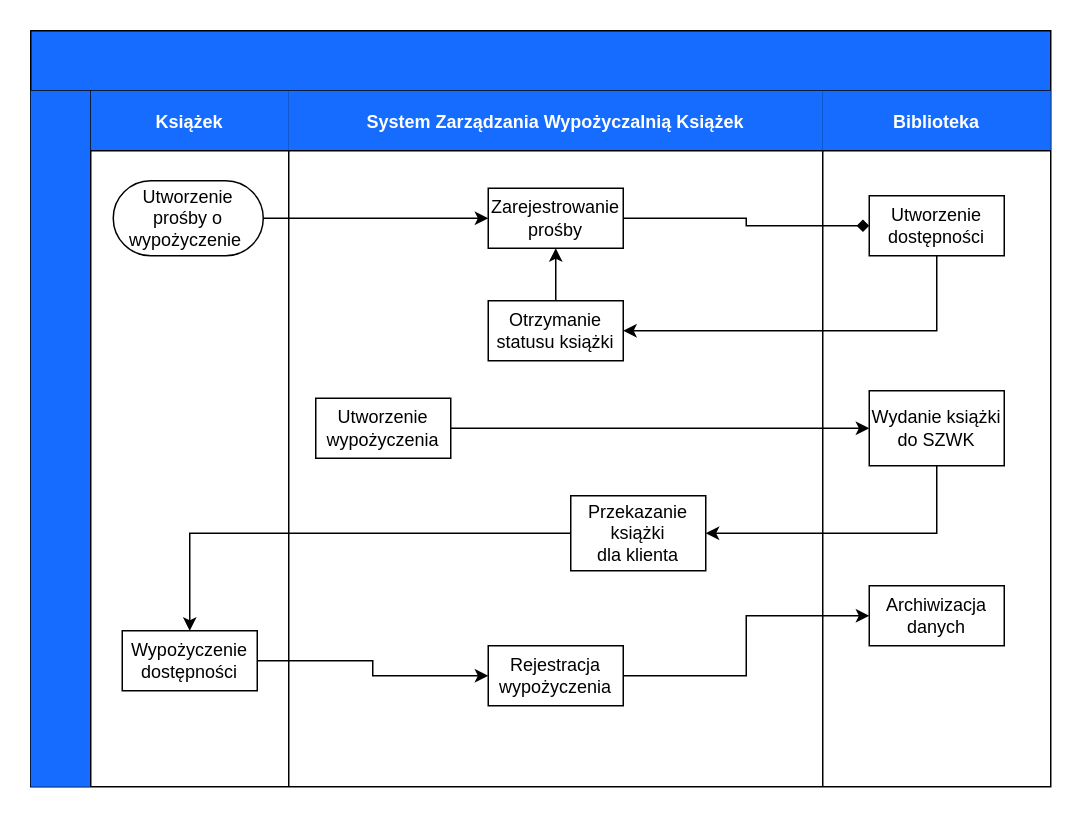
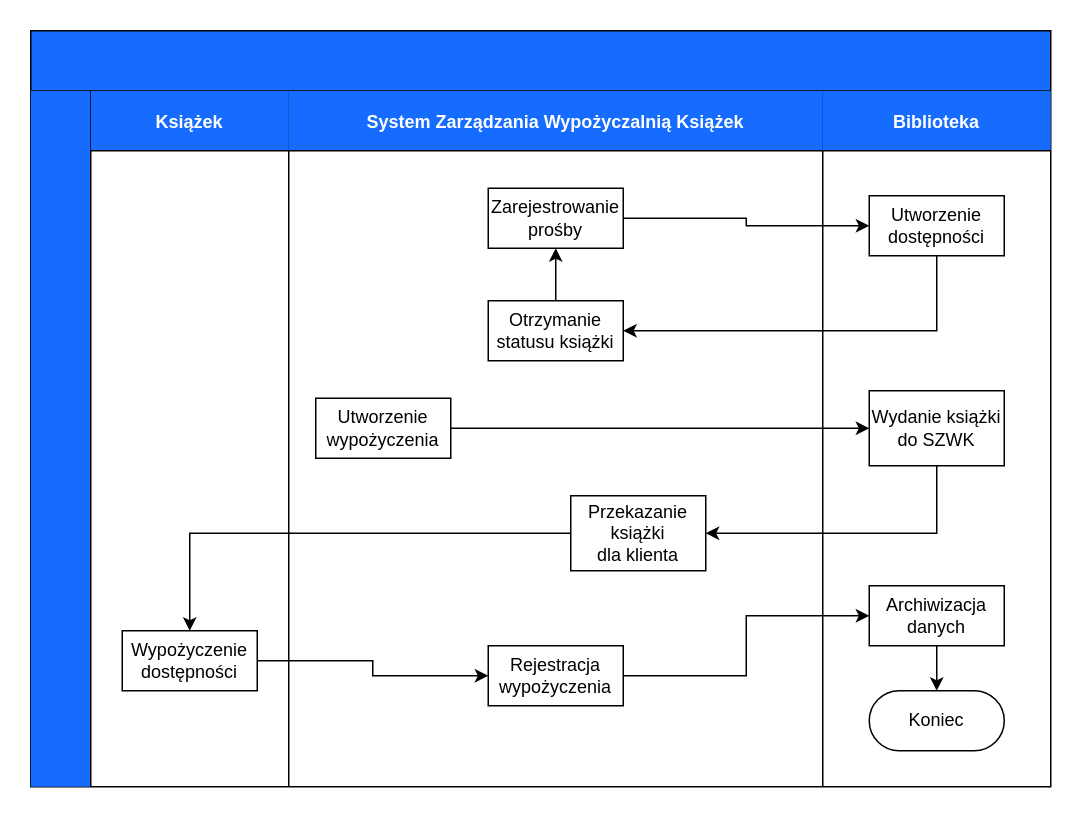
(188, 218) -> none
(370, 218) -> none
(857, 226) -> (858, 226)
none -> (937, 674)
none -> (937, 721)
